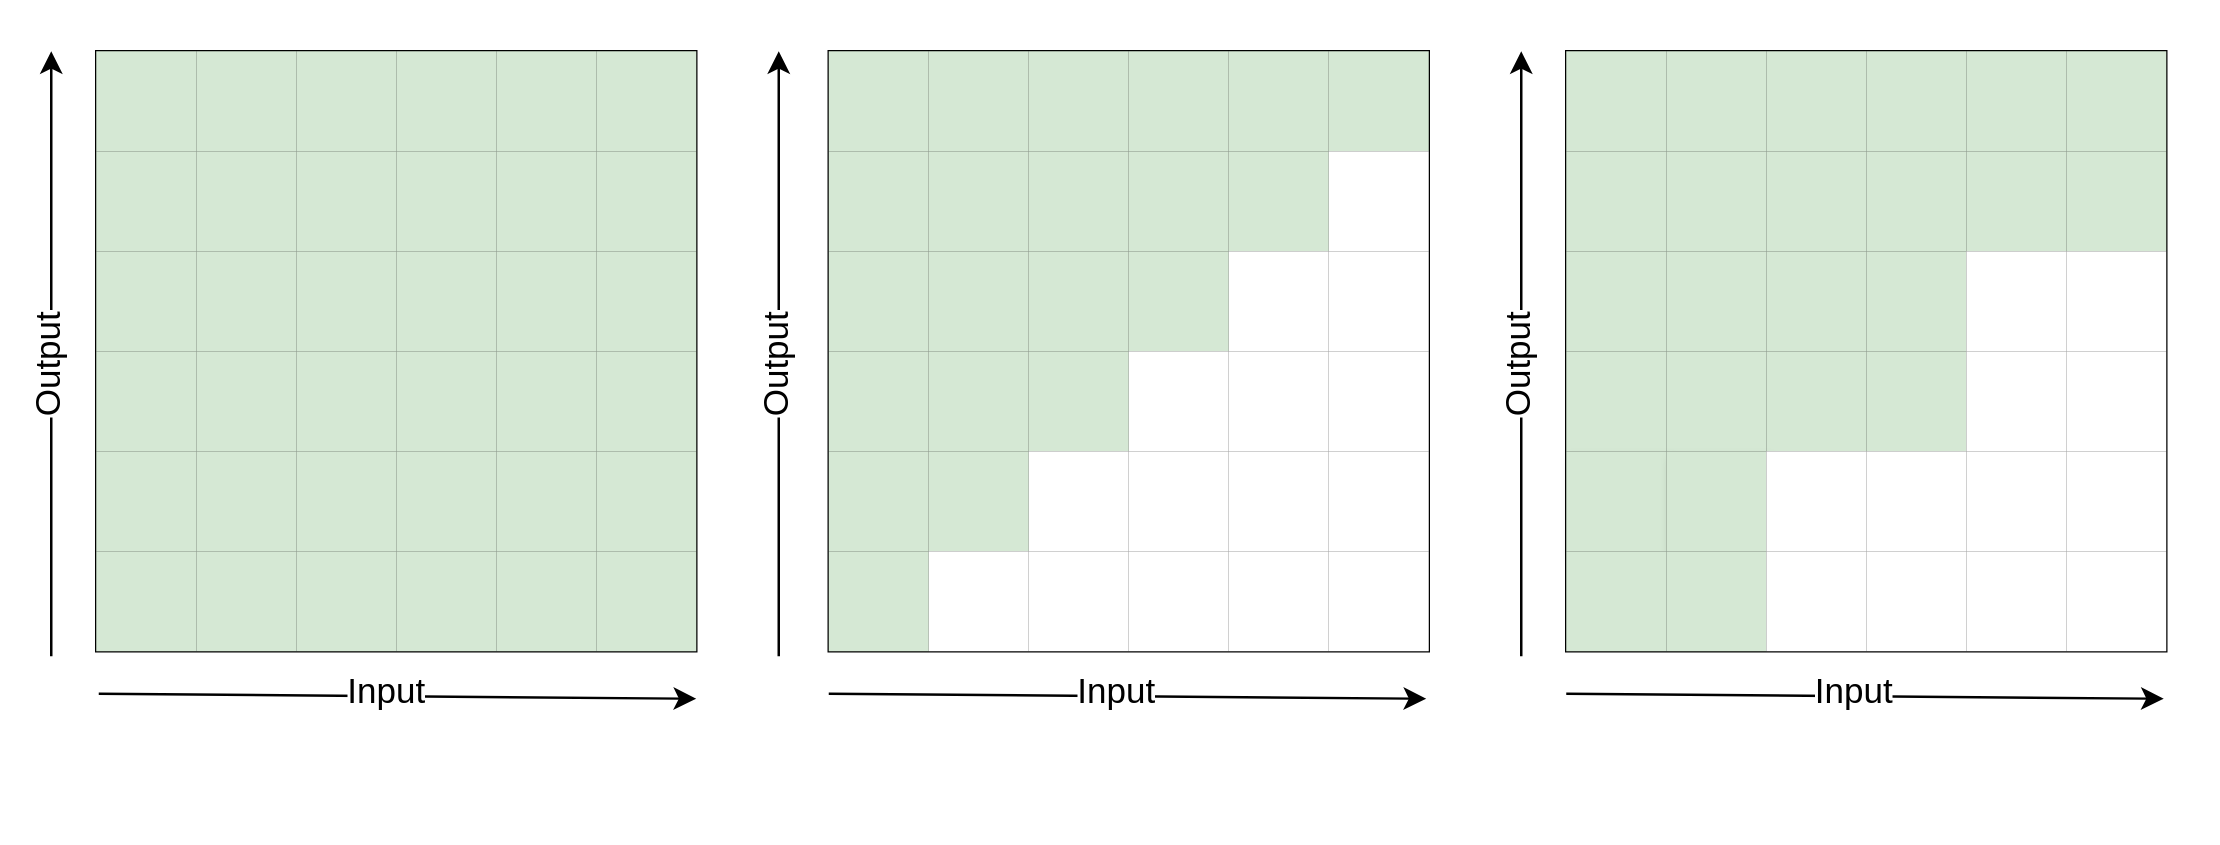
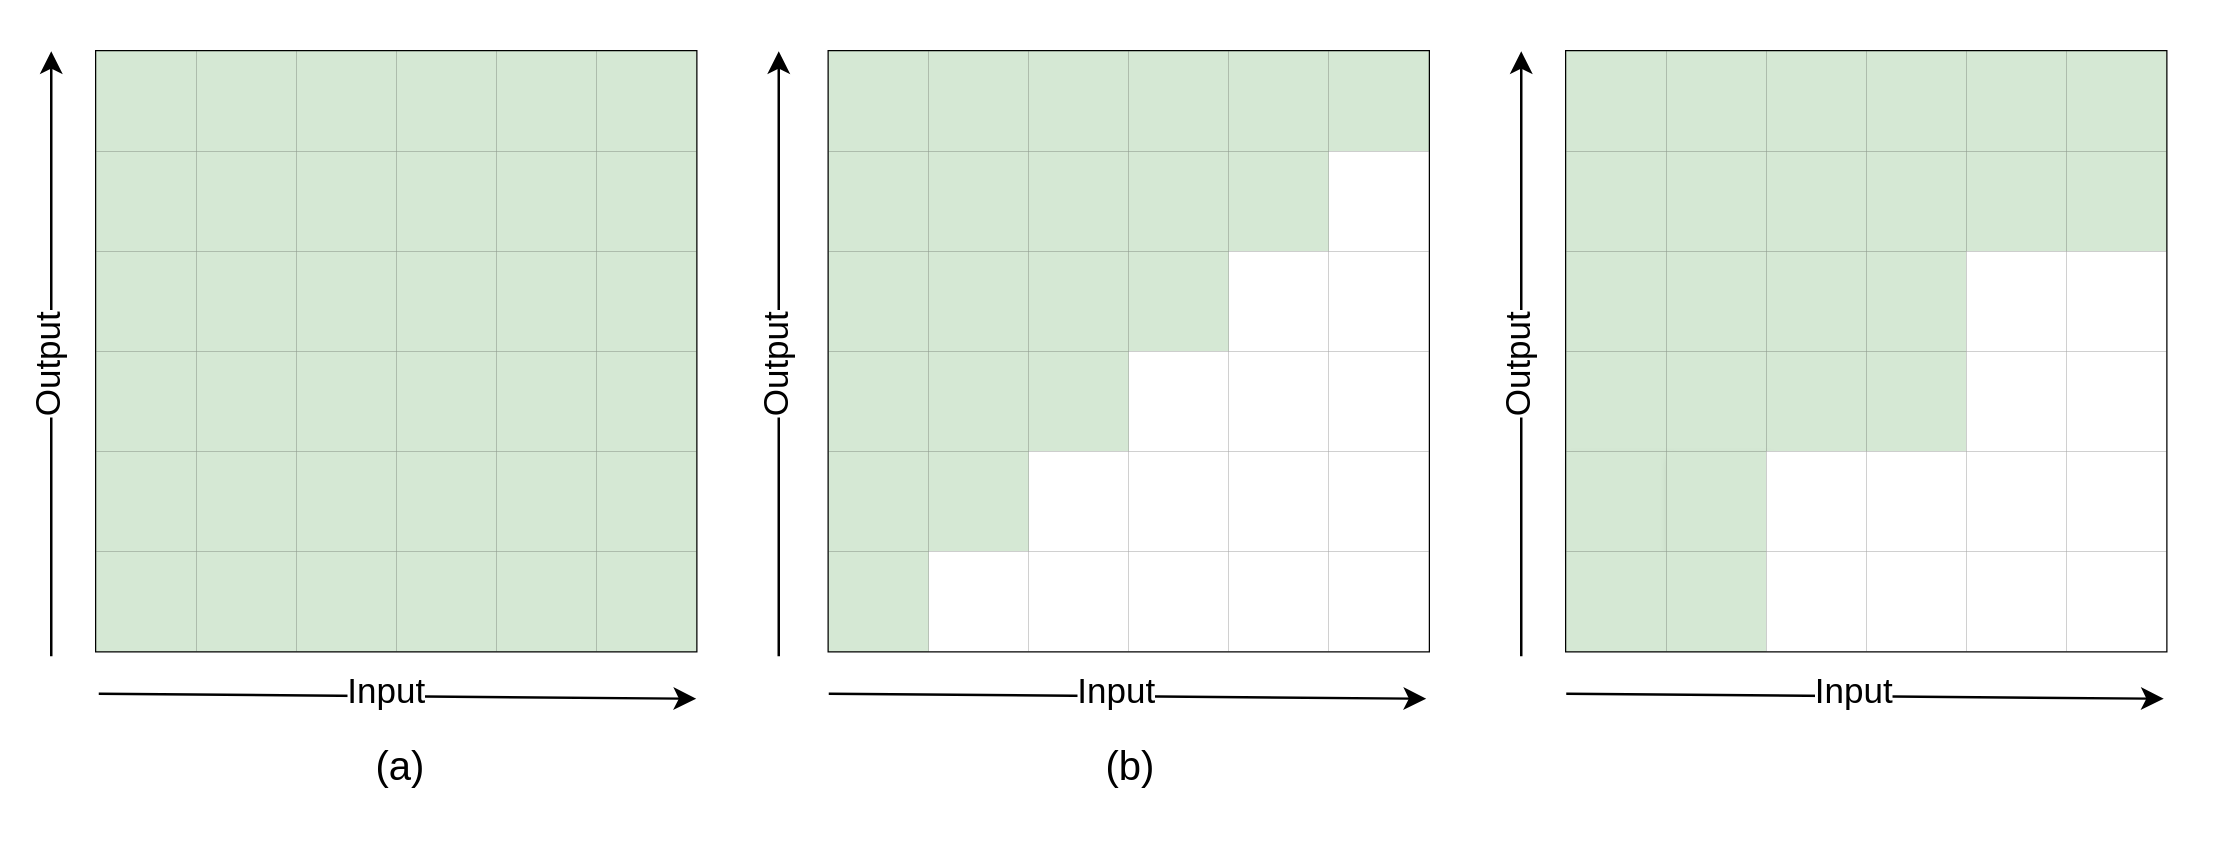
none -> (401, 766)
none -> (1131, 766)
